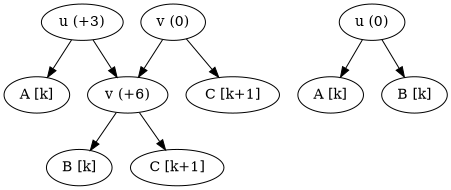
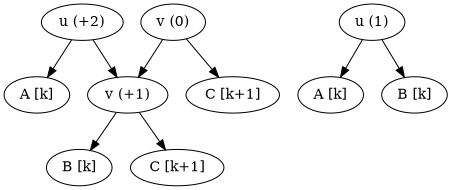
(82, 22) -> (82, 22)
(372, 22) -> (372, 22)
(128, 95) -> (128, 95)
